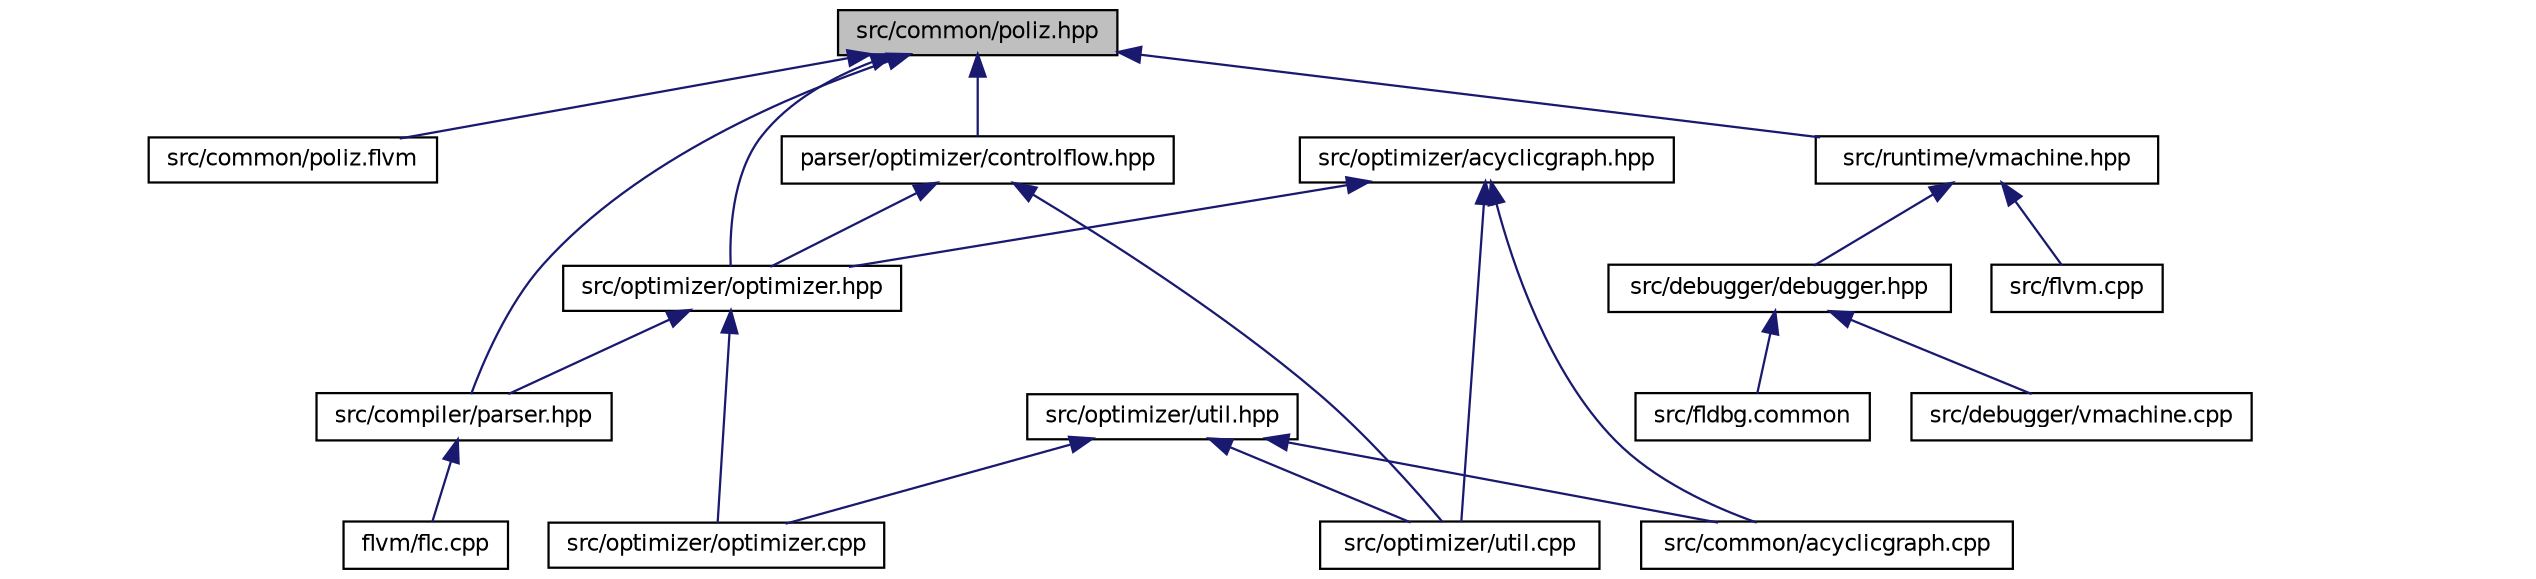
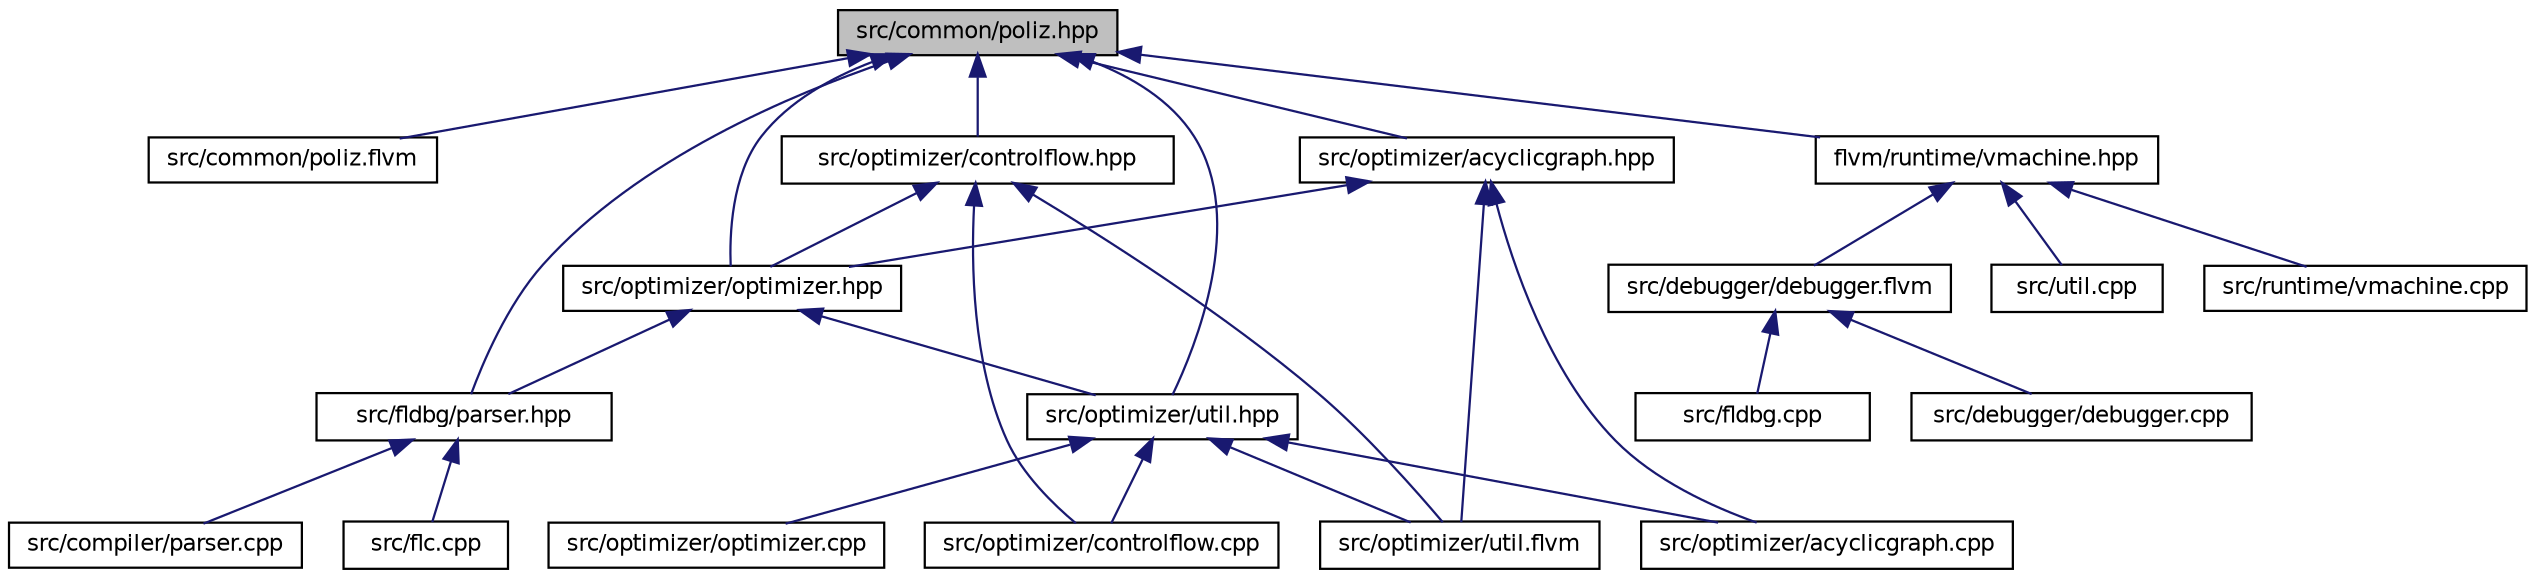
none -> (1243, 99)
(978, 160) -> (978, 160)
(1987, 160) -> (1987, 160)
none -> (1212, 184)
(1780, 288) -> (1780, 288)
(2077, 288) -> (2077, 288)
none -> (2365, 288)
(464, 417) -> (464, 417)
(1753, 417) -> (1753, 417)
(2082, 417) -> (2082, 417)
(724, 428) -> (959, 356)
none -> (155, 545)
(426, 545) -> (426, 545)
none -> (1102, 545)
(1460, 545) -> (1460, 545)
(1827, 545) -> (1827, 545)
